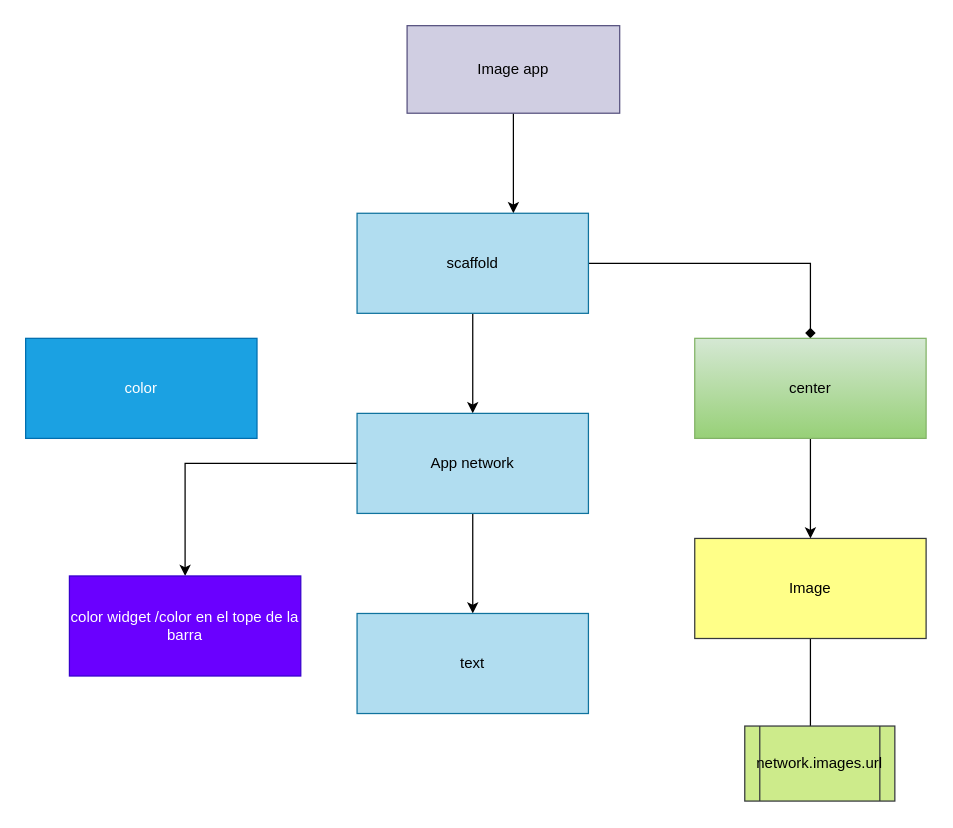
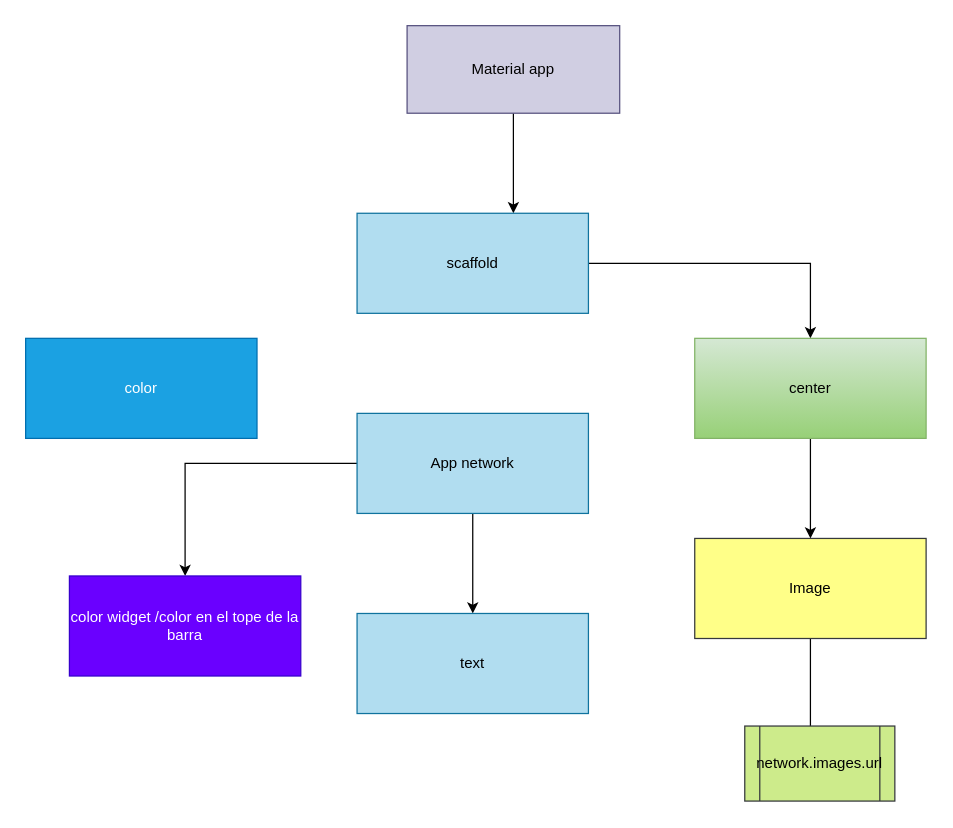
(513, 69) -> (513, 69)
(810, 327) -> (810, 328)
(473, 359) -> none
